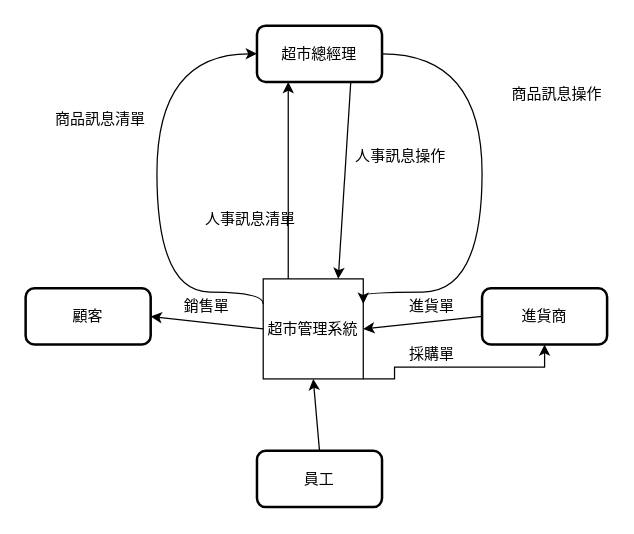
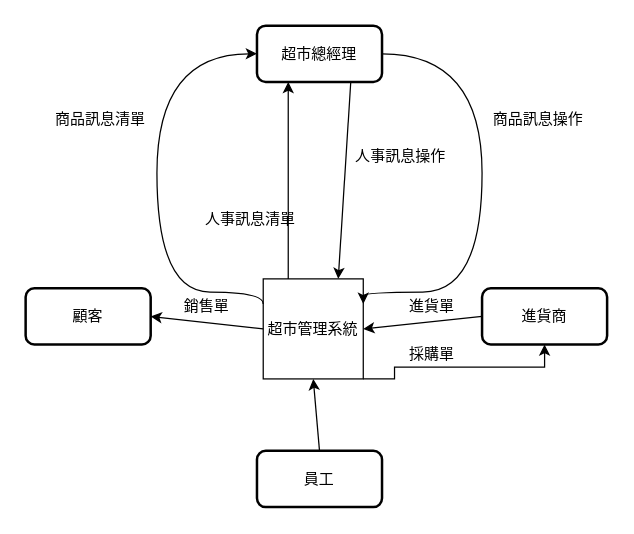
(557, 94) -> (538, 119)
